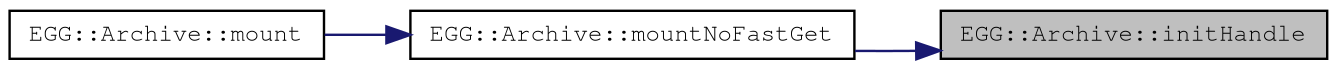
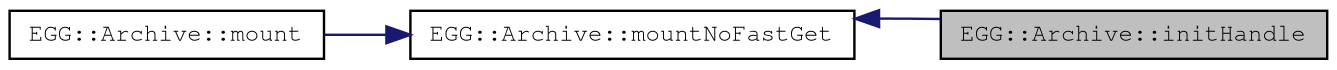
(885, 51) -> (910, 19)
